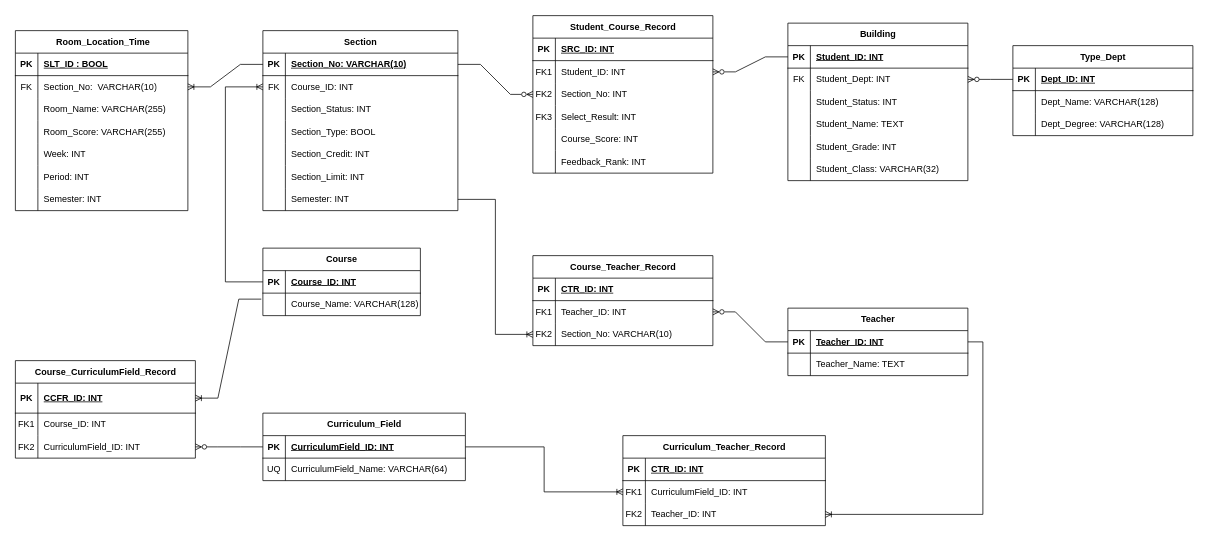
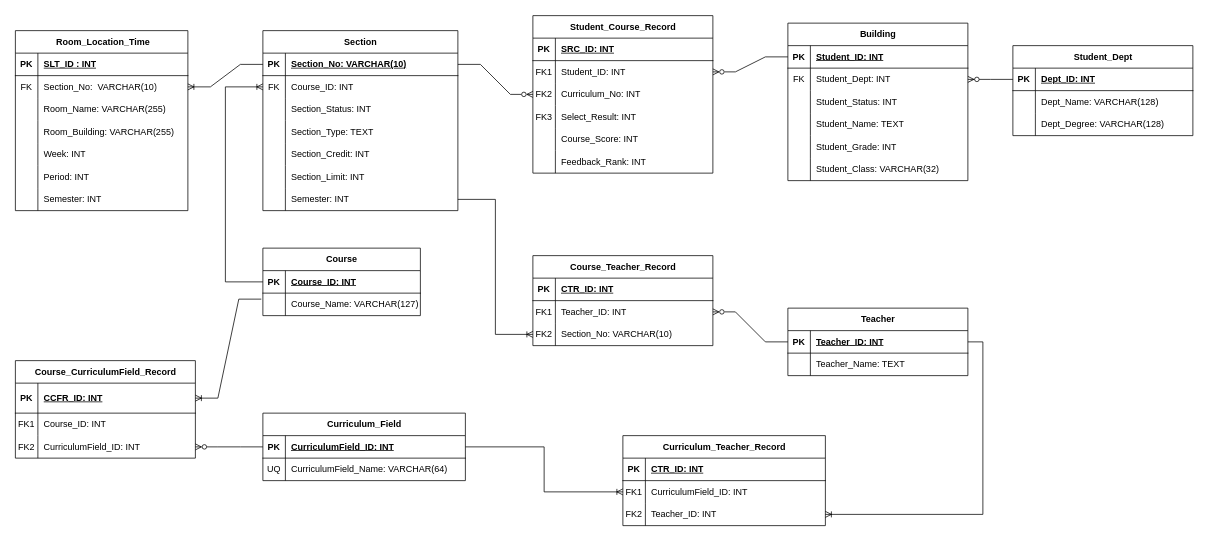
(1103, 57) -> (1103, 57)
(74, 64) -> (72, 64)
(596, 94) -> (602, 94)
(102, 132) -> (106, 132)
(333, 132) -> (333, 132)
(352, 304) -> (352, 304)
